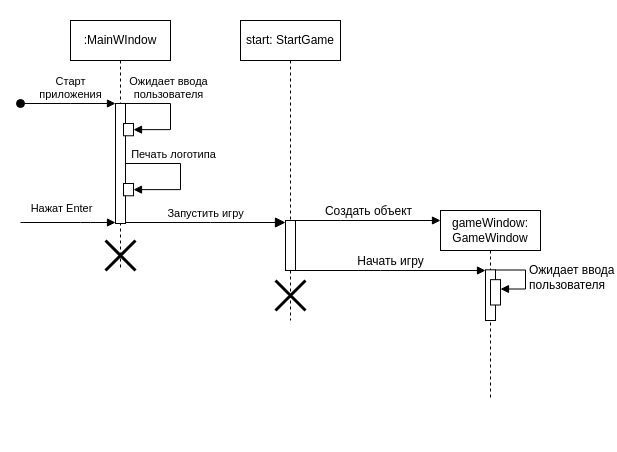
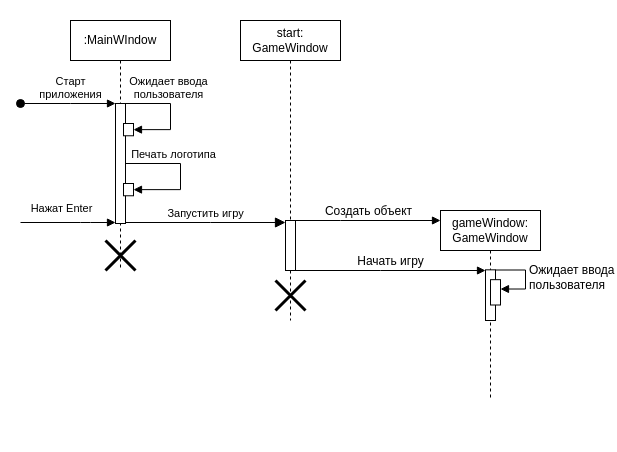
(291, 41) -> (291, 41)
